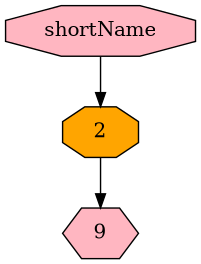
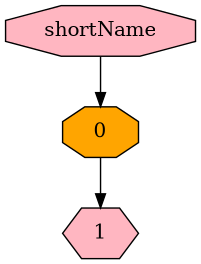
(101, 132) -> (101, 132)
(101, 233) -> (101, 233)
